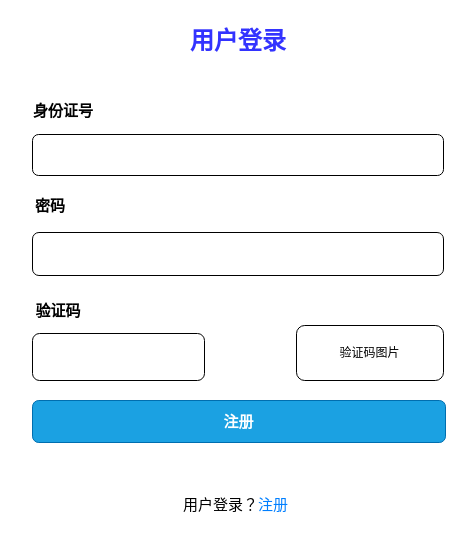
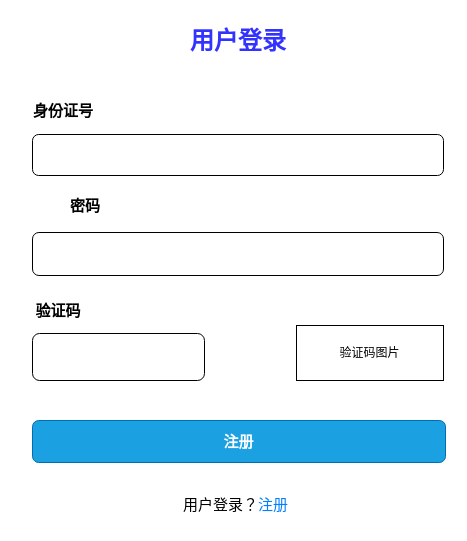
(51, 206) -> (86, 206)
(370, 353) -> (370, 353)
(239, 422) -> (239, 442)
